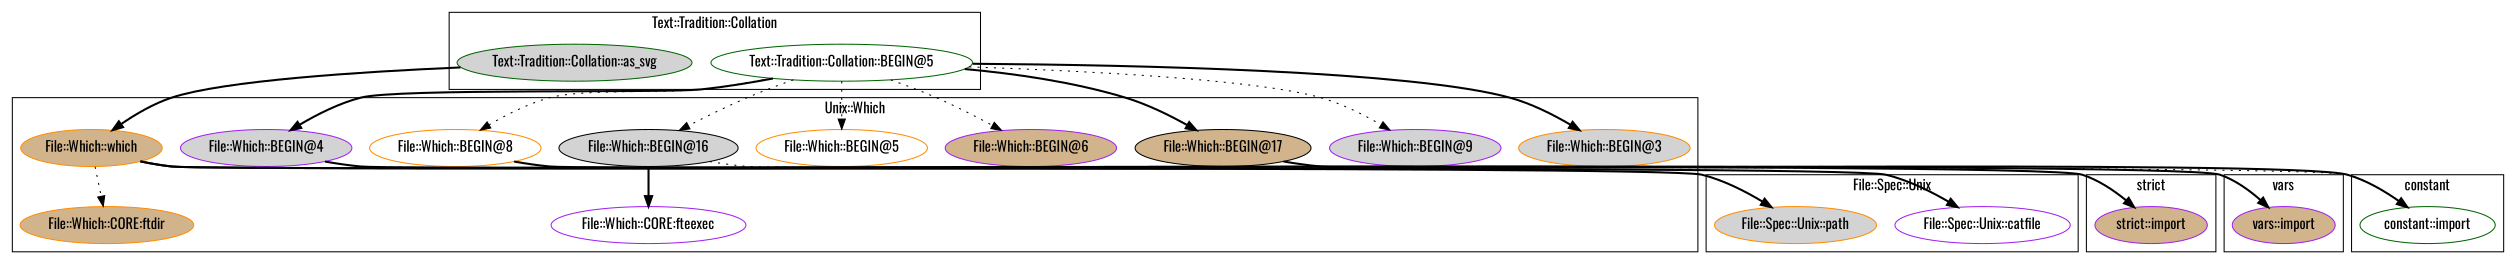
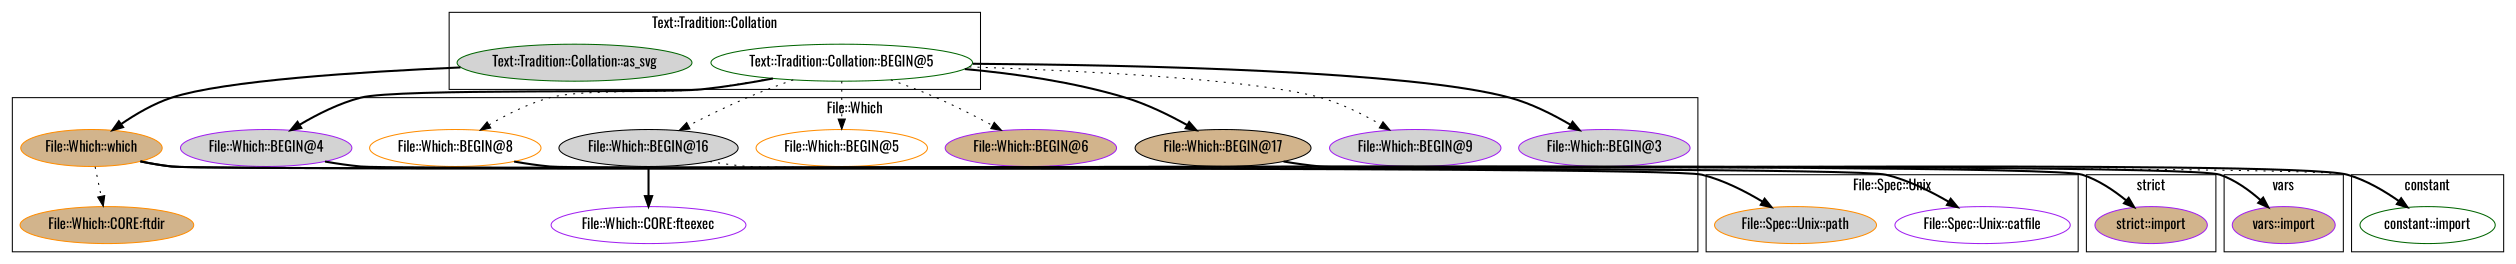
(855, 109) -> (855, 109)
(1604, 148) -> (1604, 148)
